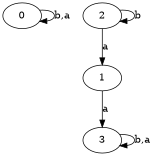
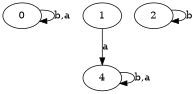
(102, 43) -> none
(102, 140) -> (102, 78)
